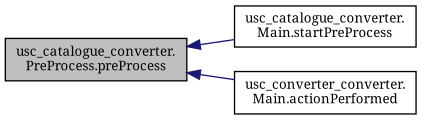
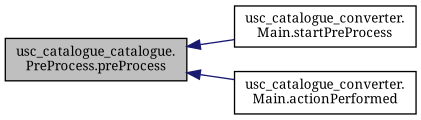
(96, 60) -> (96, 60)
(325, 93) -> (325, 93)
